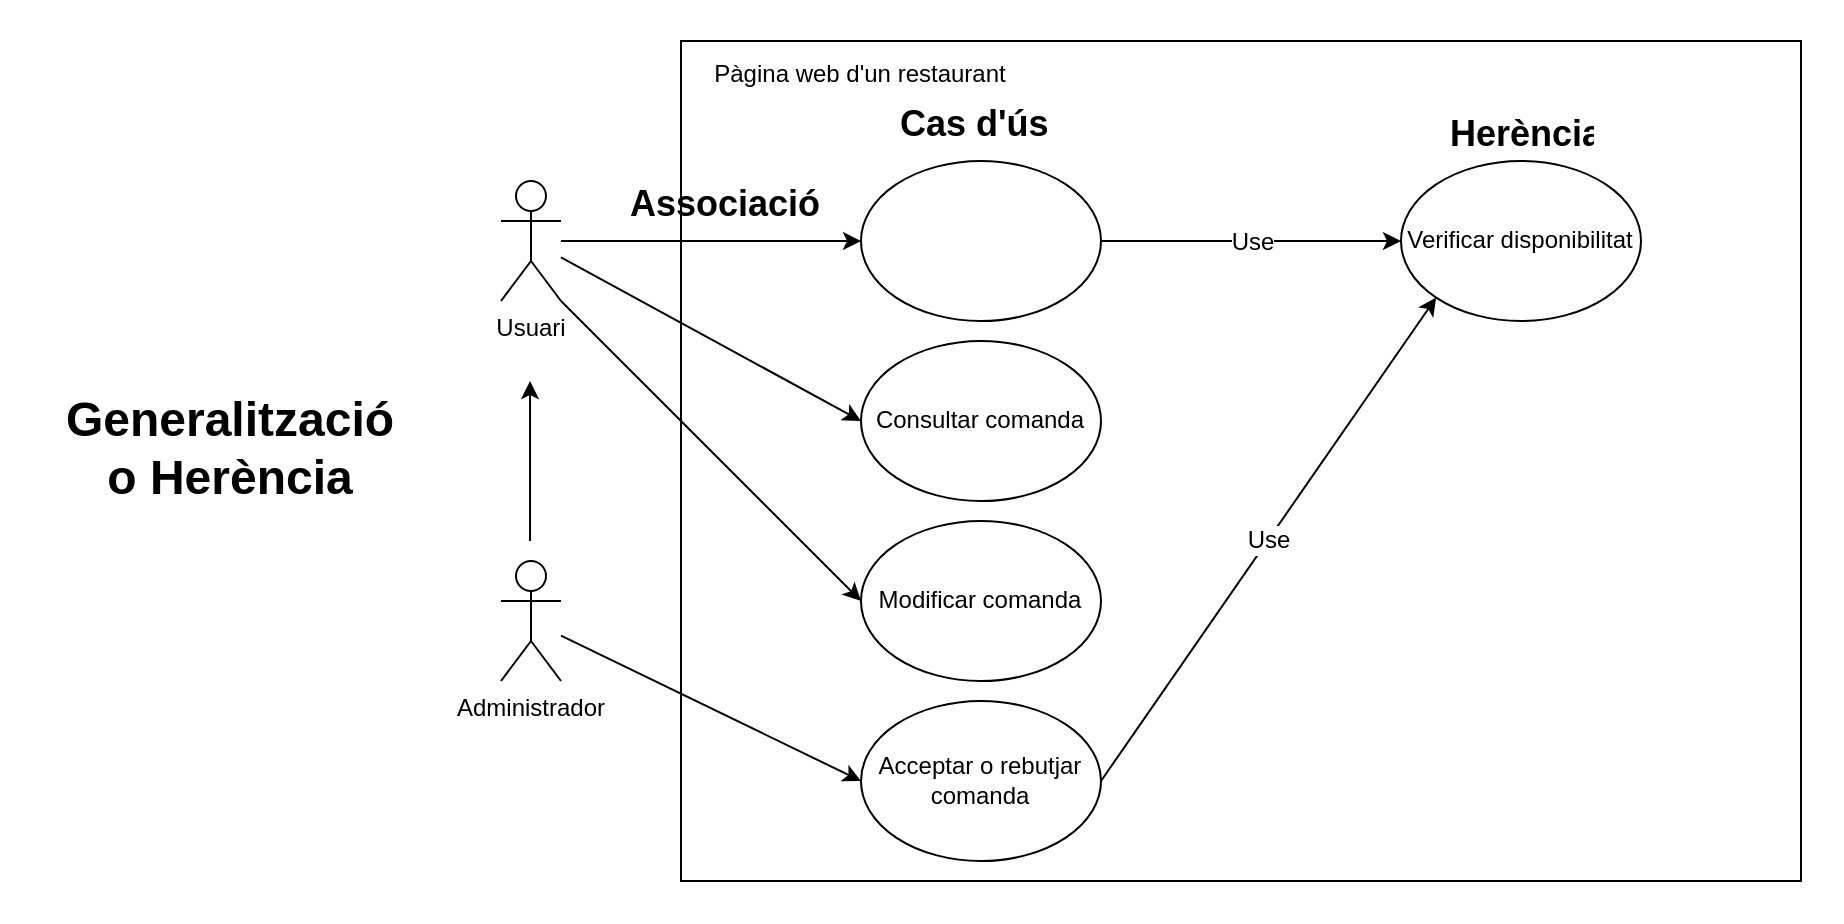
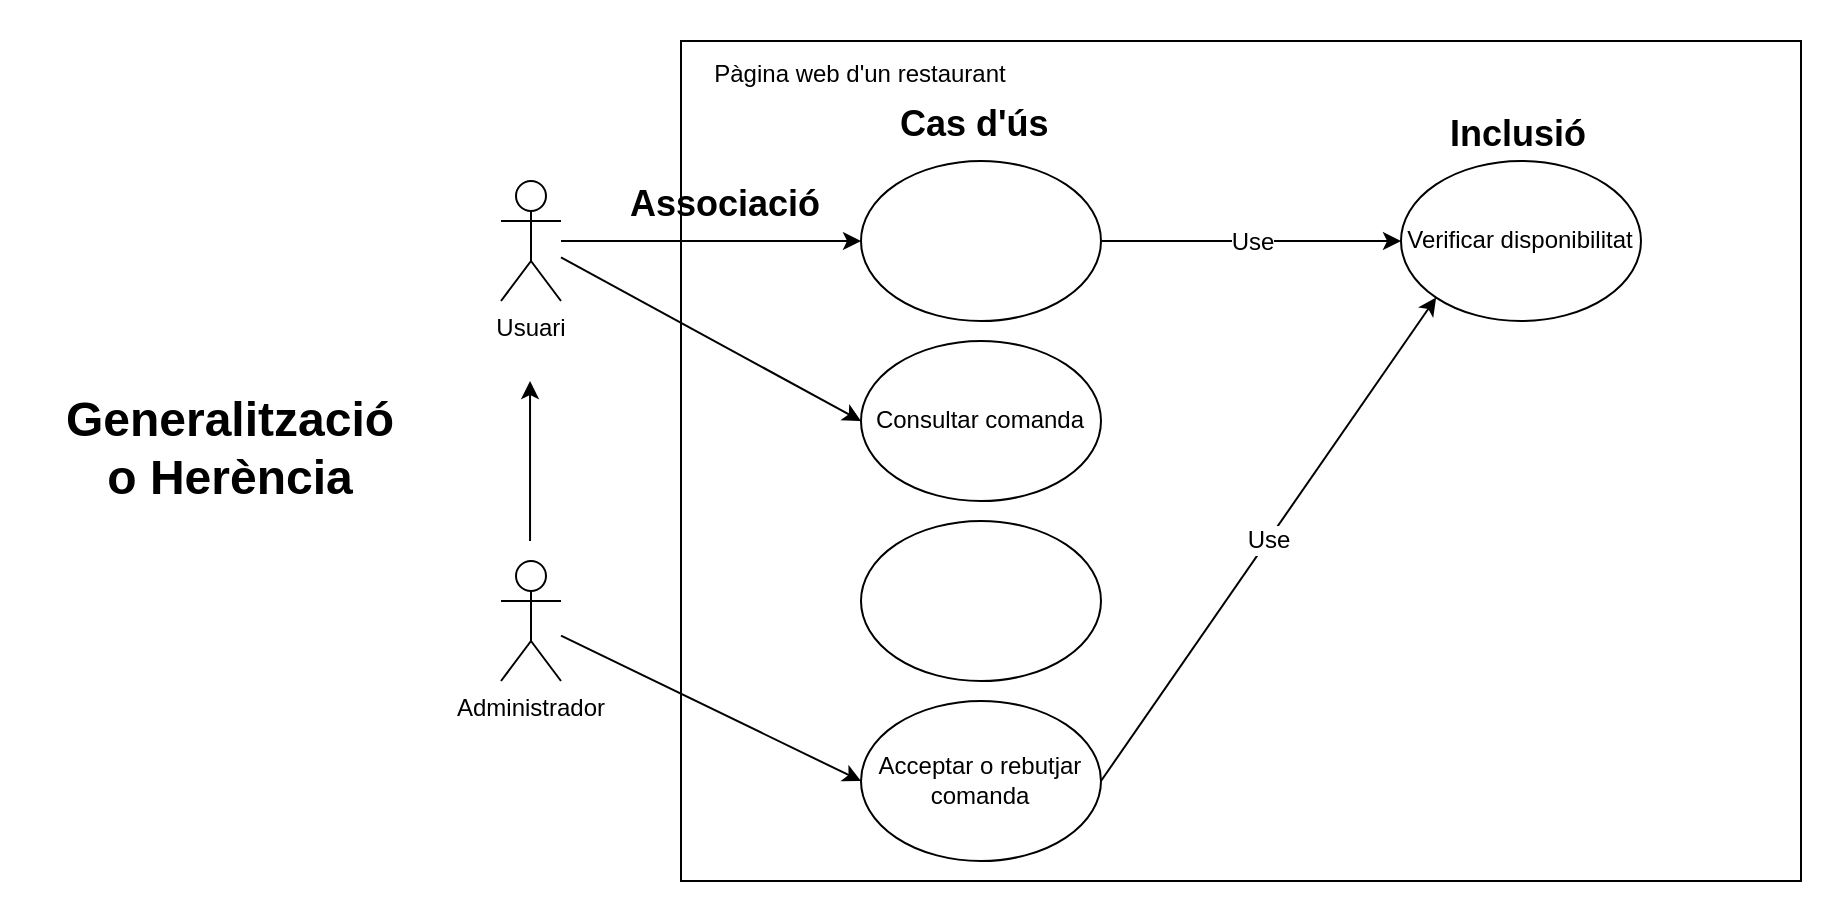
(1502, 85) -> (1499, 85)
(707, 447) -> none
(981, 601) -> none
